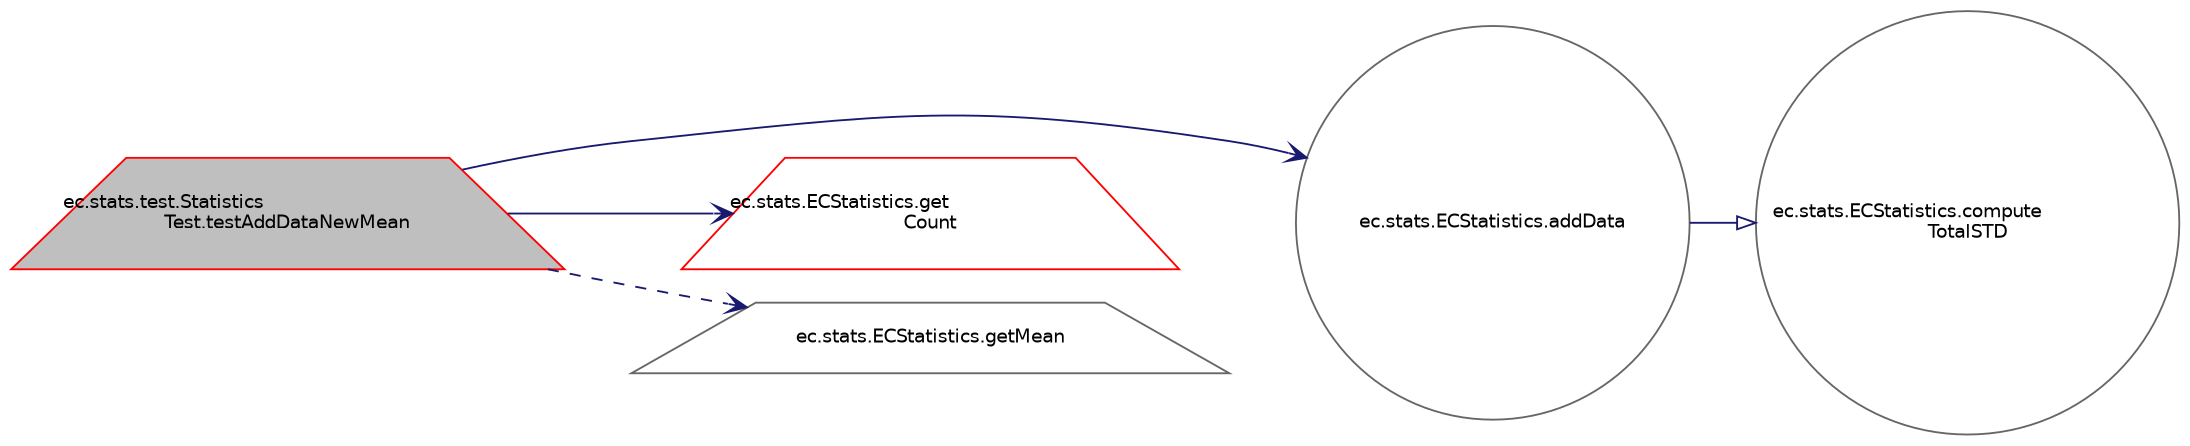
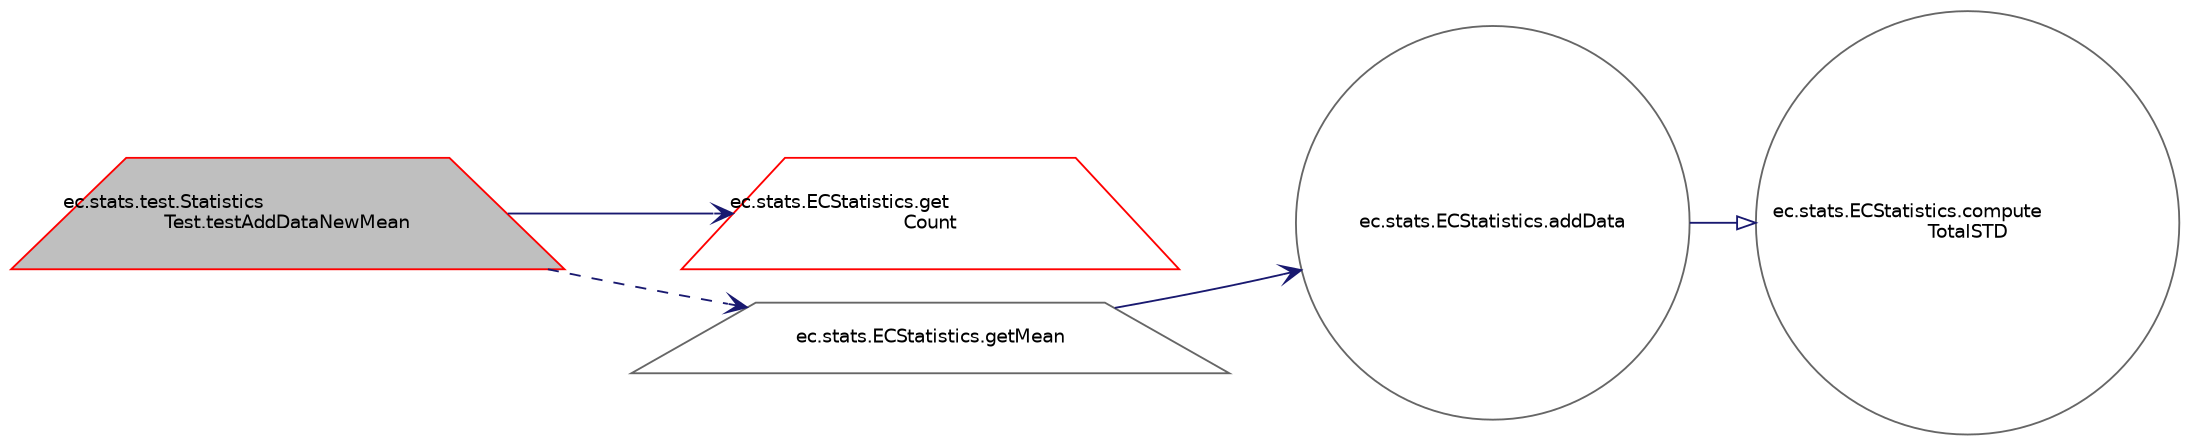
(875, 118) -> (1199, 292)
